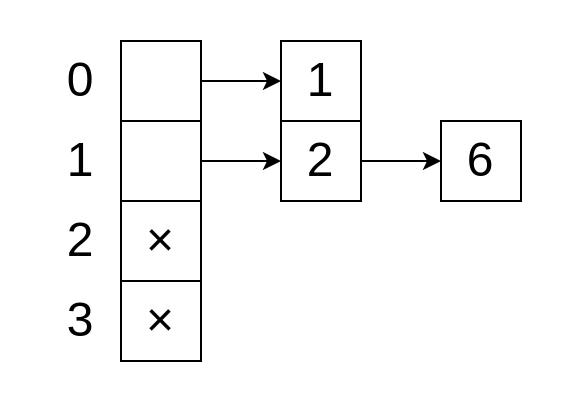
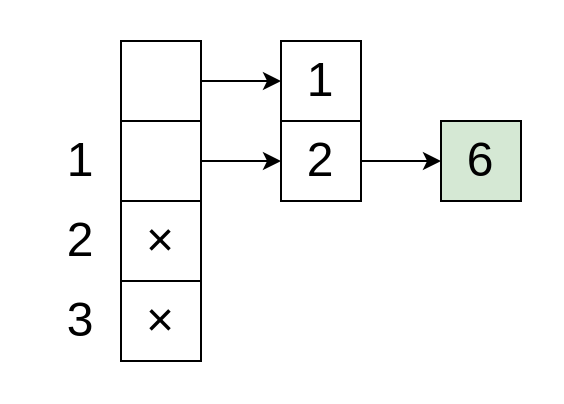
(81, 81) -> none
(481, 161) -> (481, 161)
